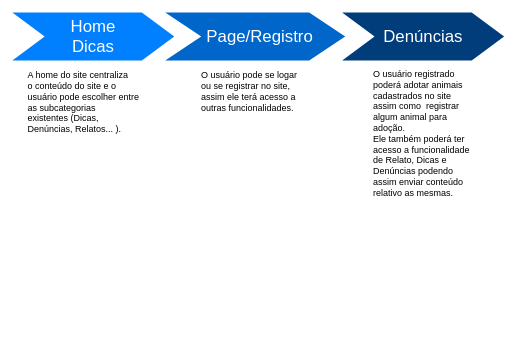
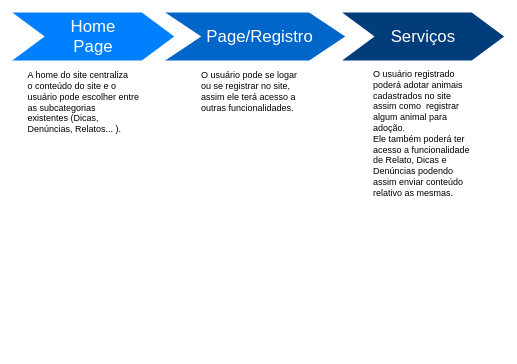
(93, 36) -> (93, 36)
(423, 36) -> (423, 36)
